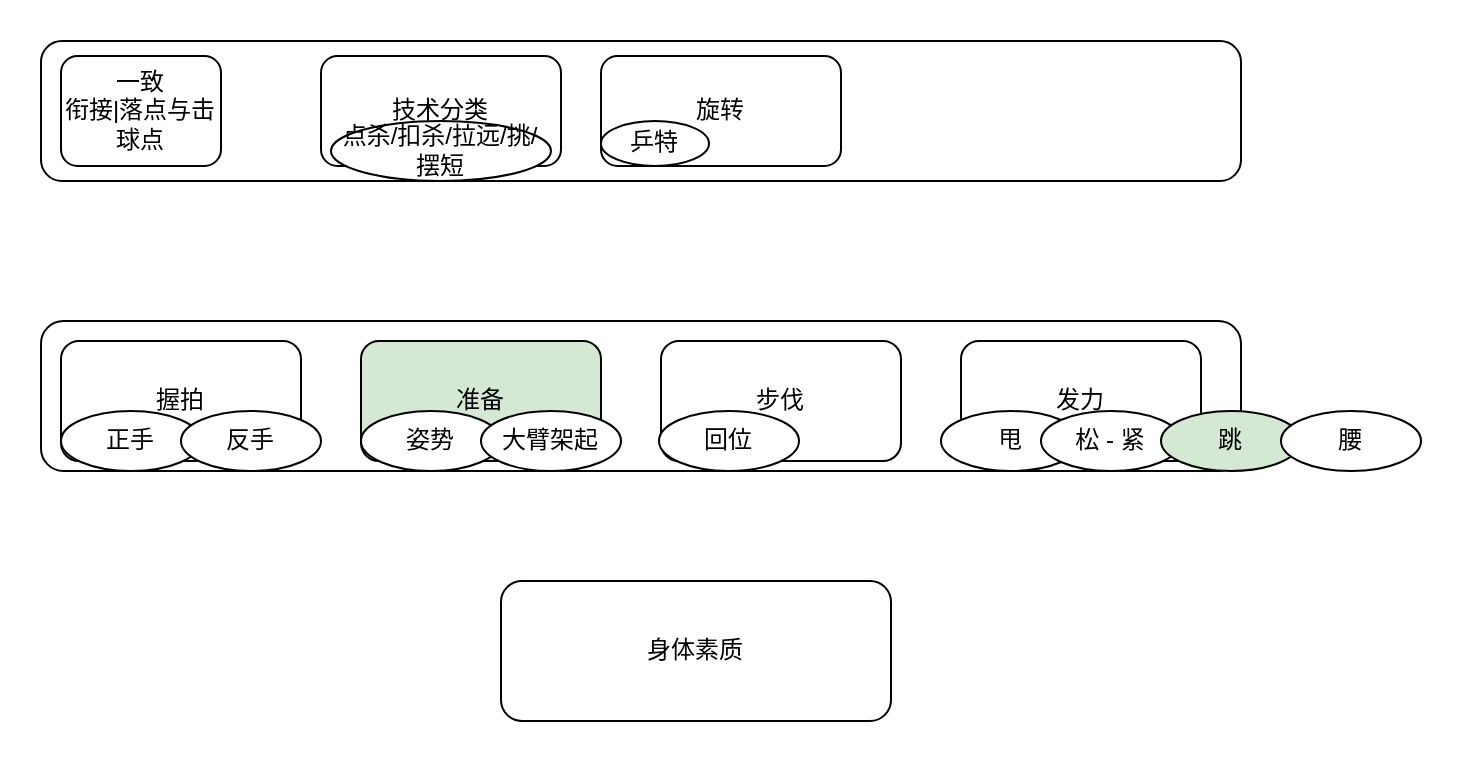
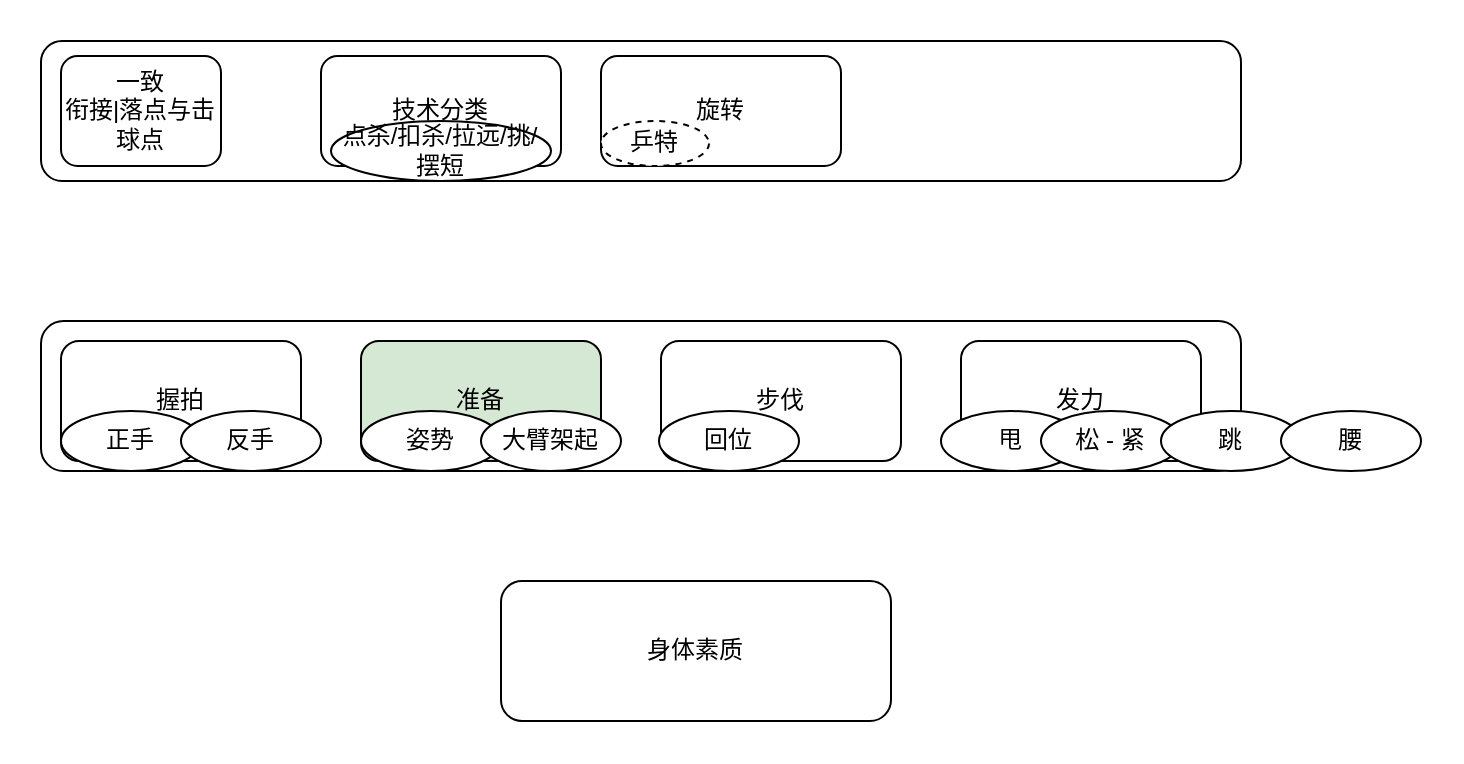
(655, 144) -> (655, 144)
(1231, 441) -> (1231, 441)
